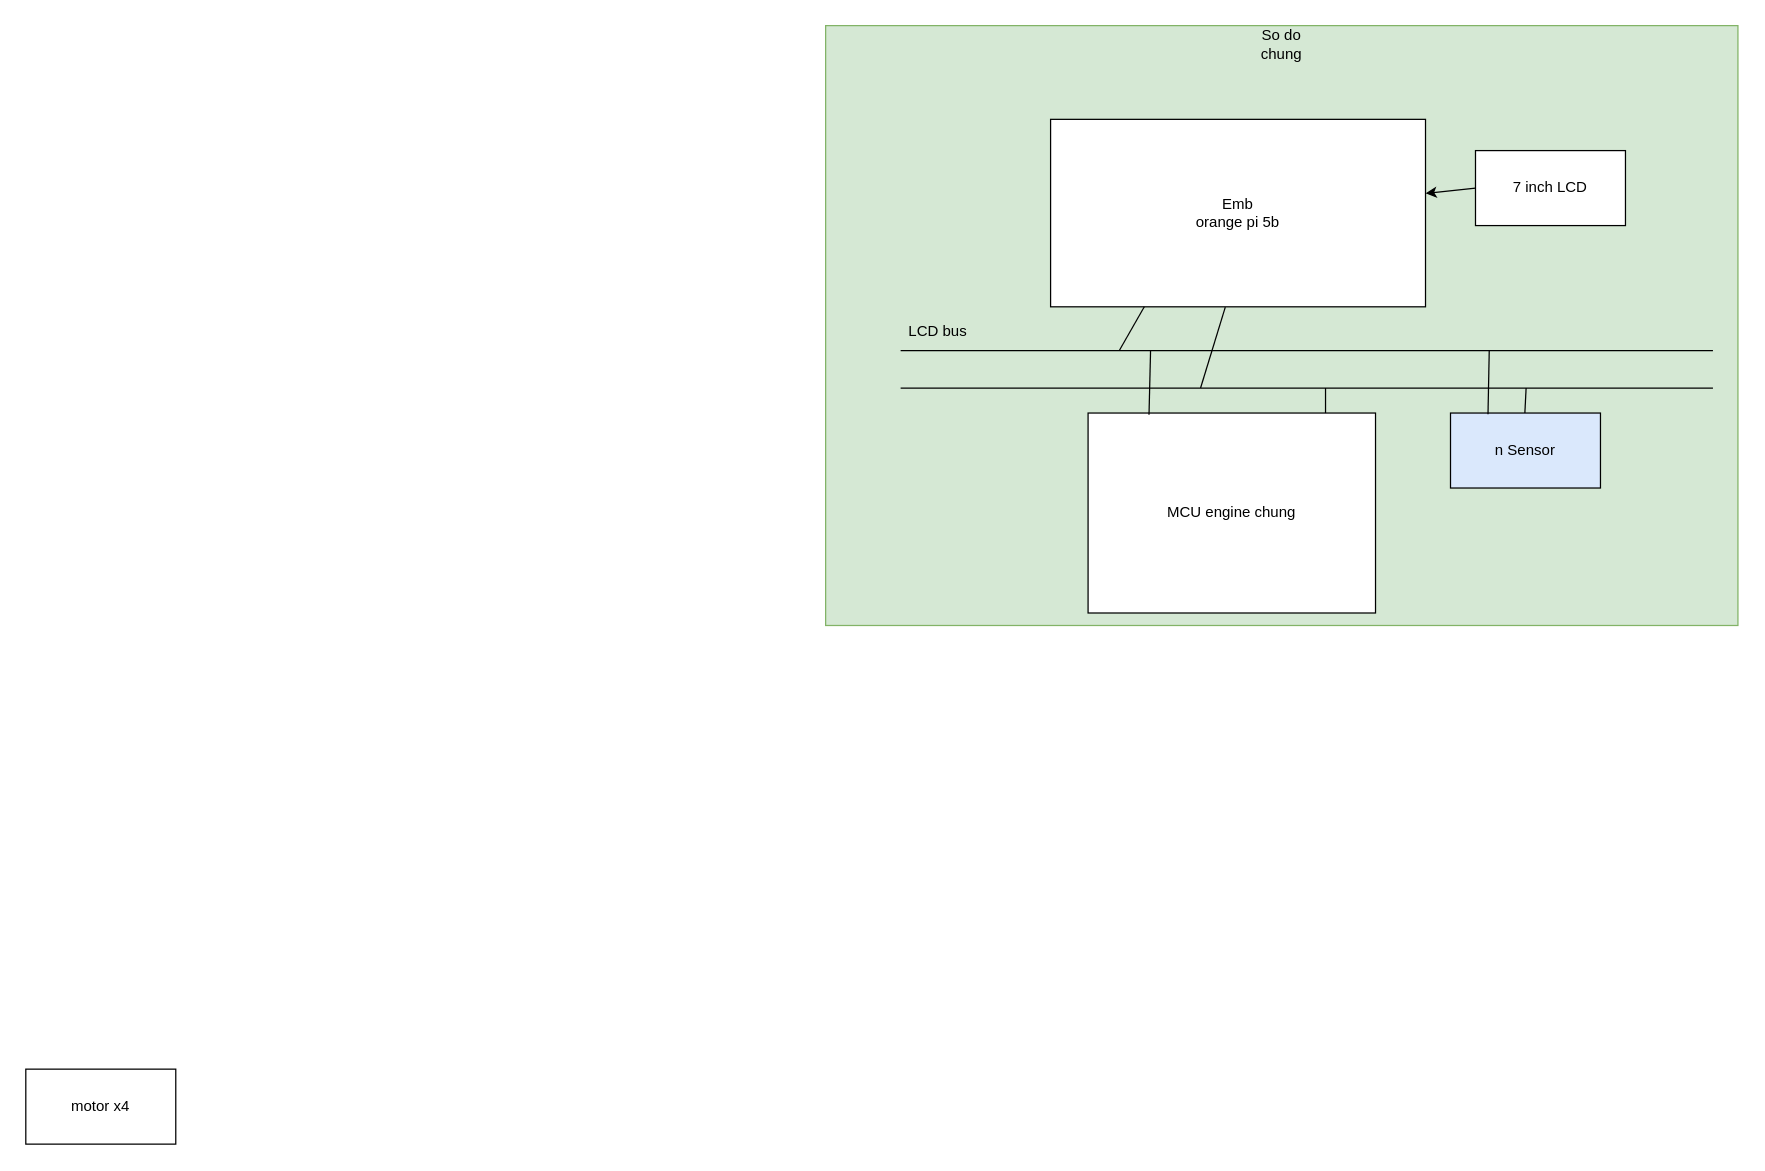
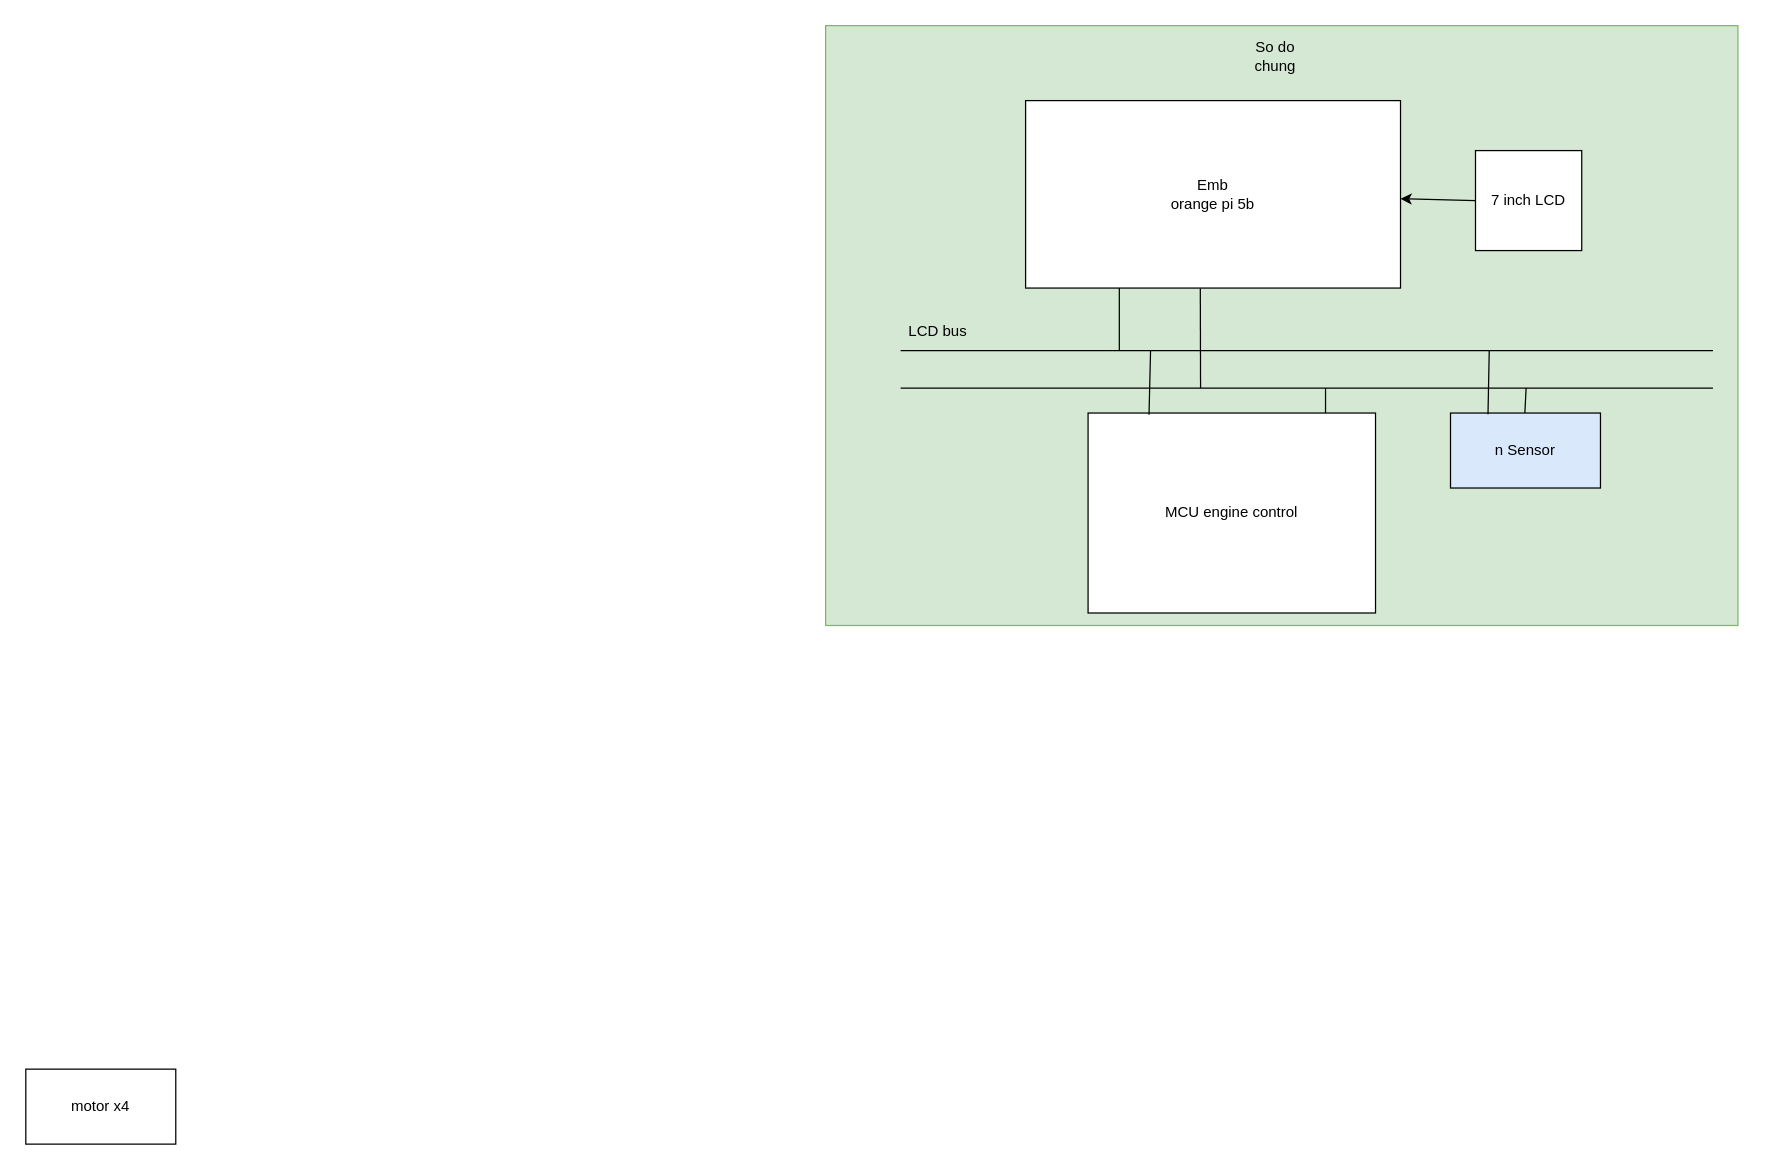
(1282, 44) -> (1276, 57)
(1551, 188) -> (1529, 201)
(1238, 213) -> (1213, 194)
(1232, 513) -> (1232, 513)
